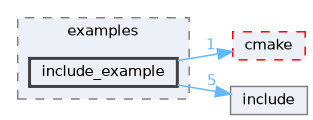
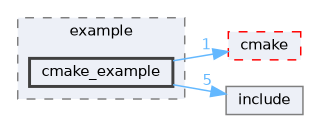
(103, 32) -> (101, 32)
(103, 72) -> (101, 72)
